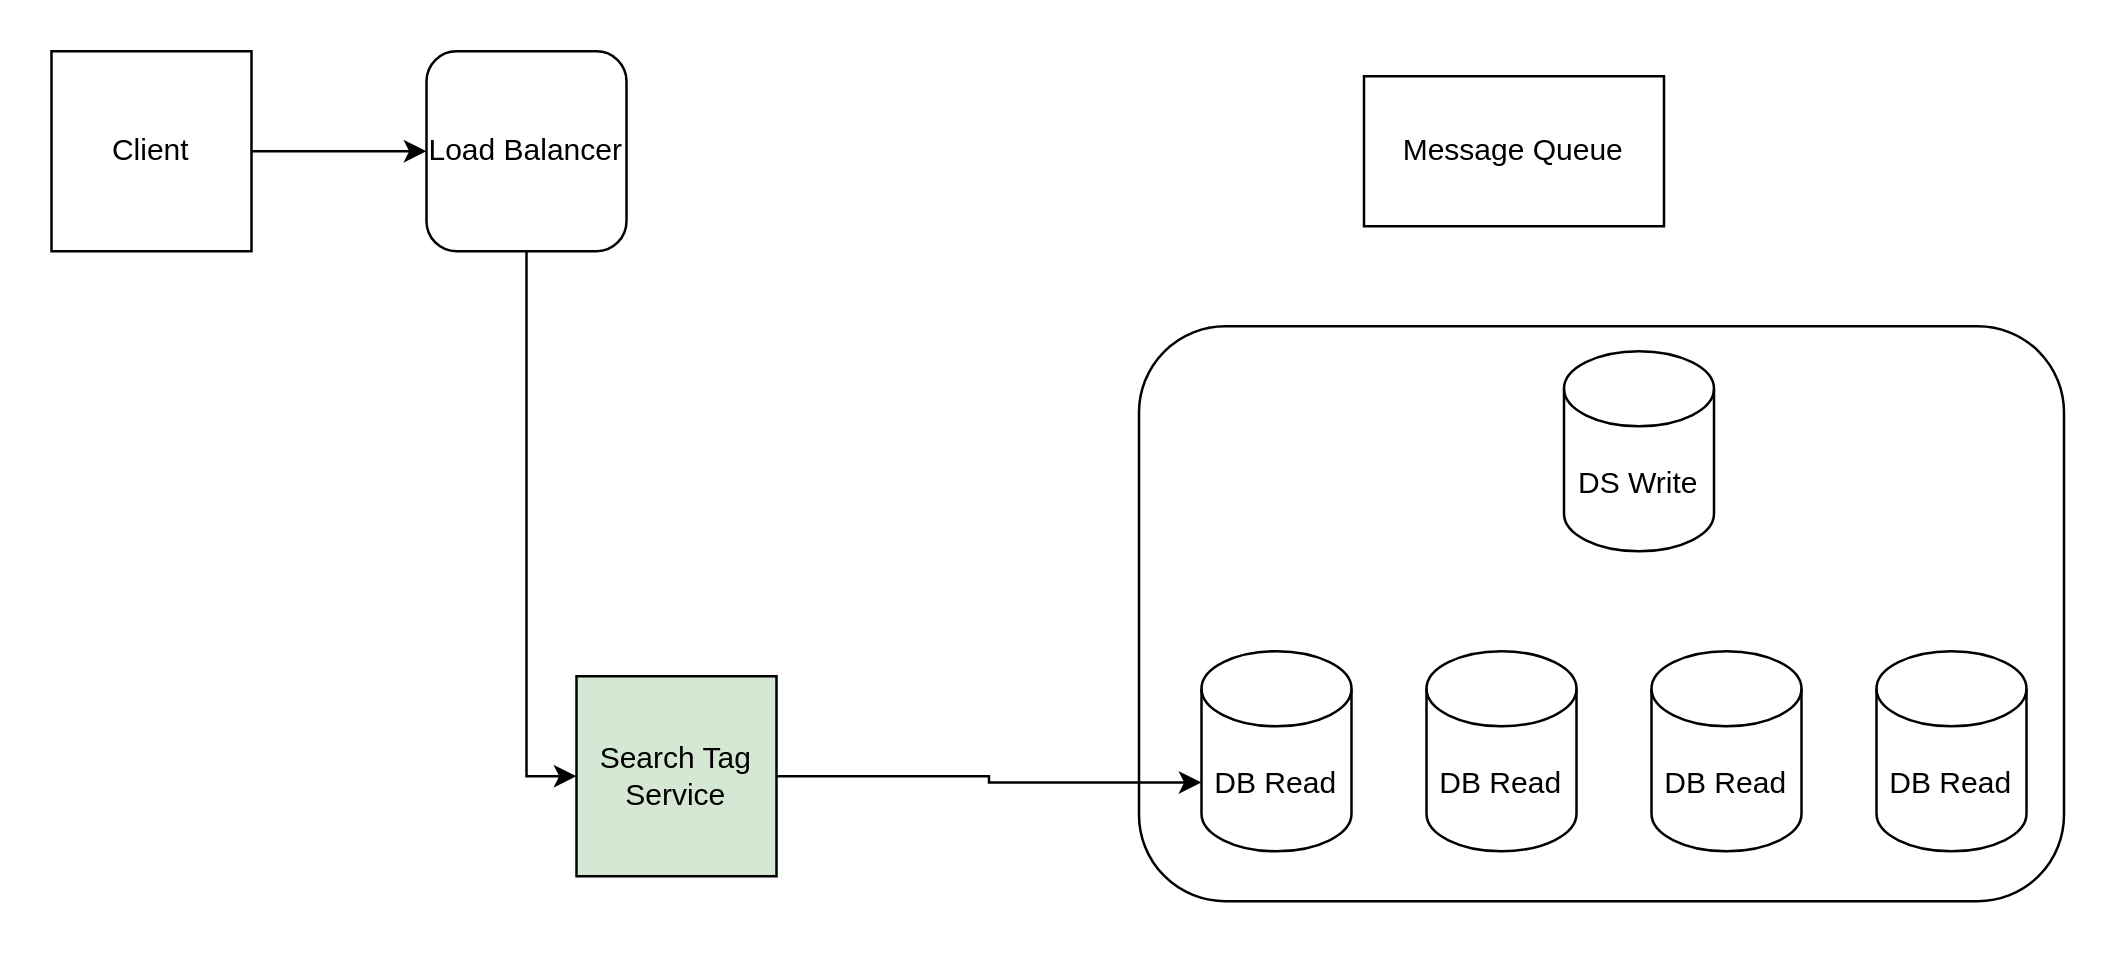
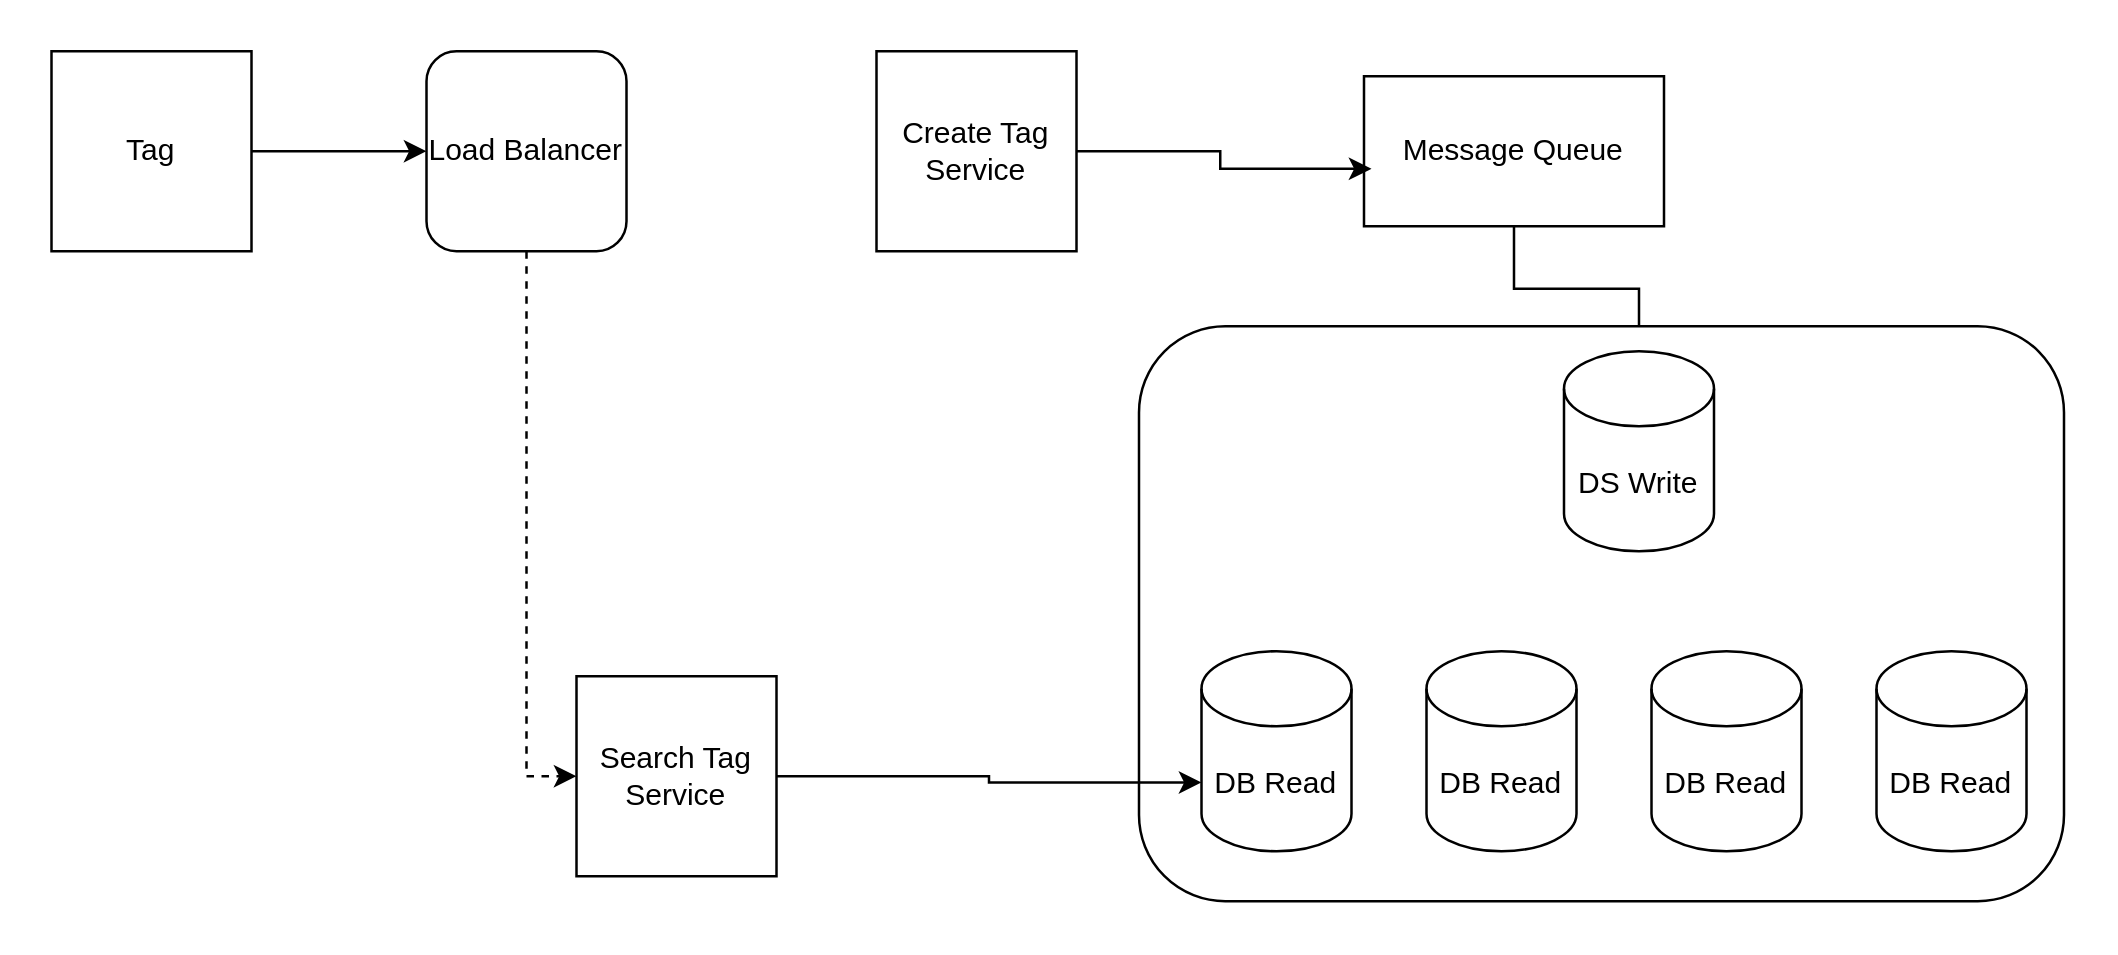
(151, 151) -> (151, 151)
none -> (976, 151)
none -> (1220, 155)
none -> (1564, 289)
(526, 532) -> (526, 532)
(676, 776) -> (676, 776)
